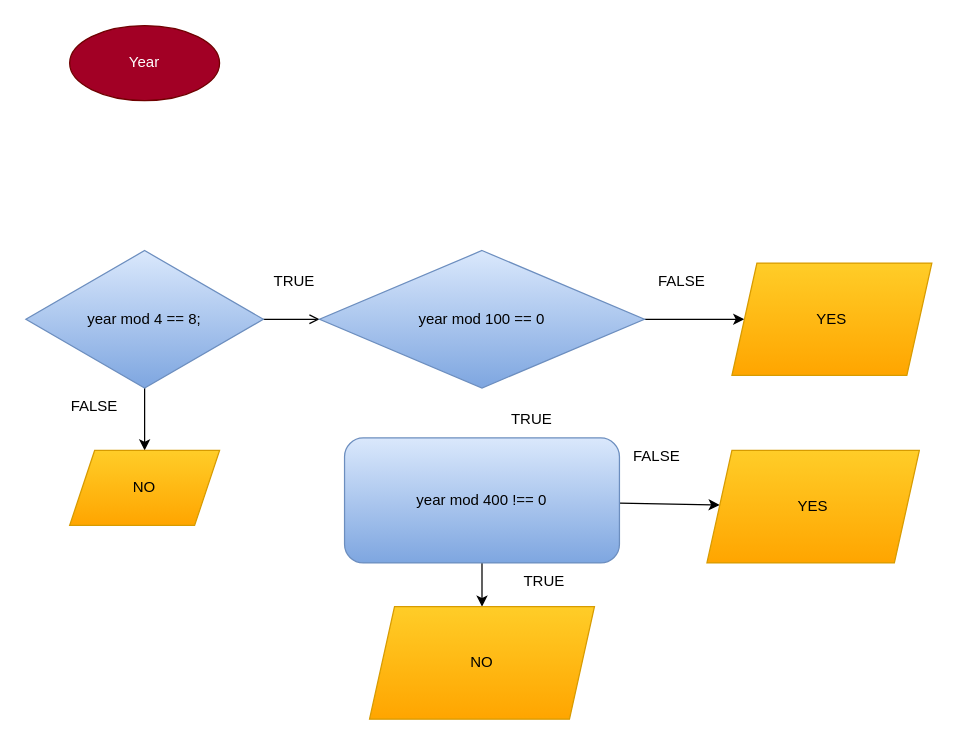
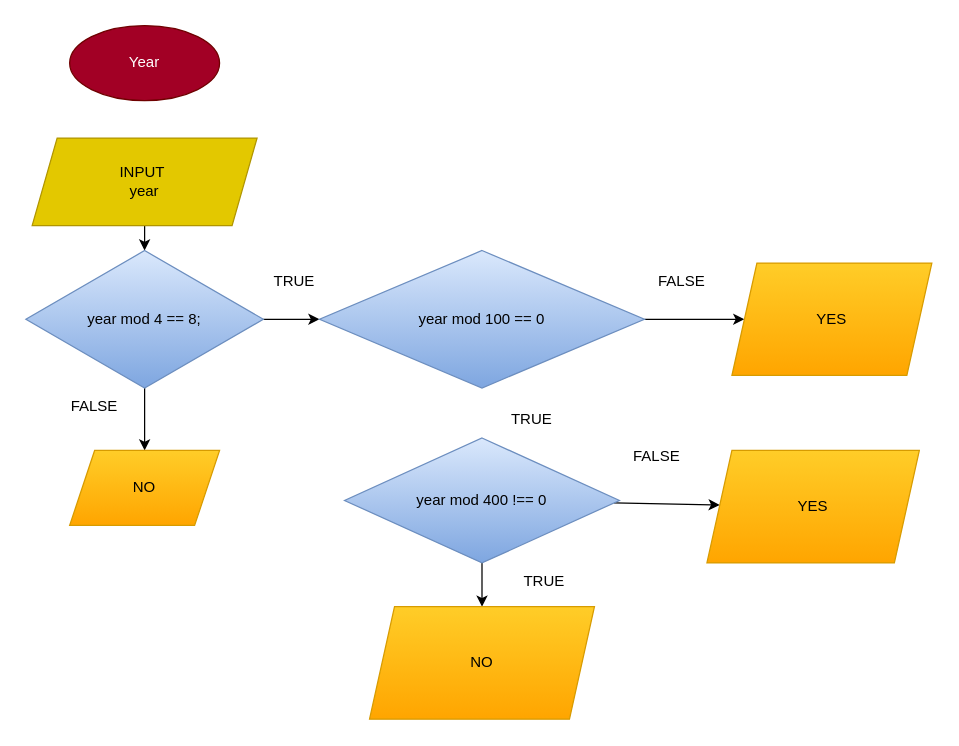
none -> (144, 182)
none -> (144, 234)
(312, 319) -> (309, 319)
(482, 501) -> (482, 501)
